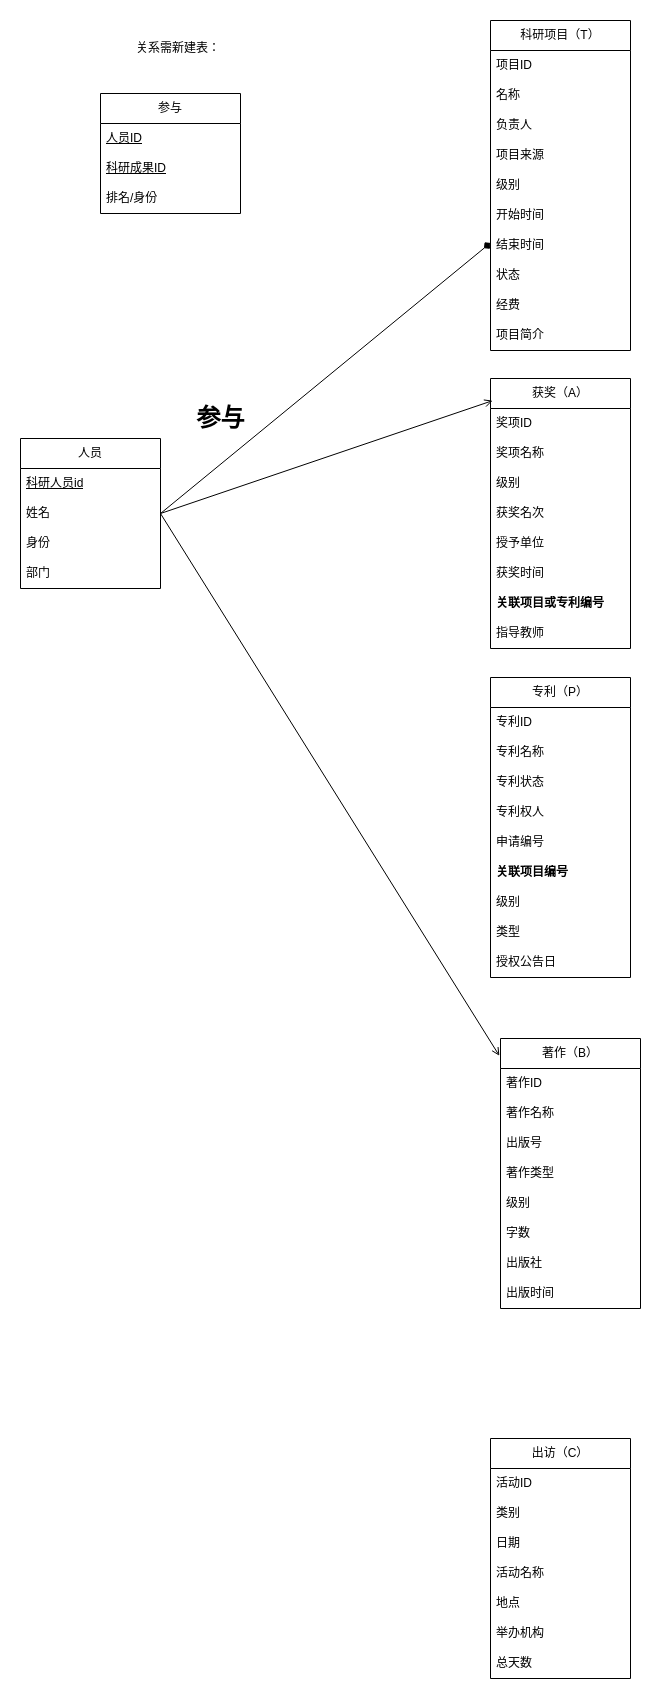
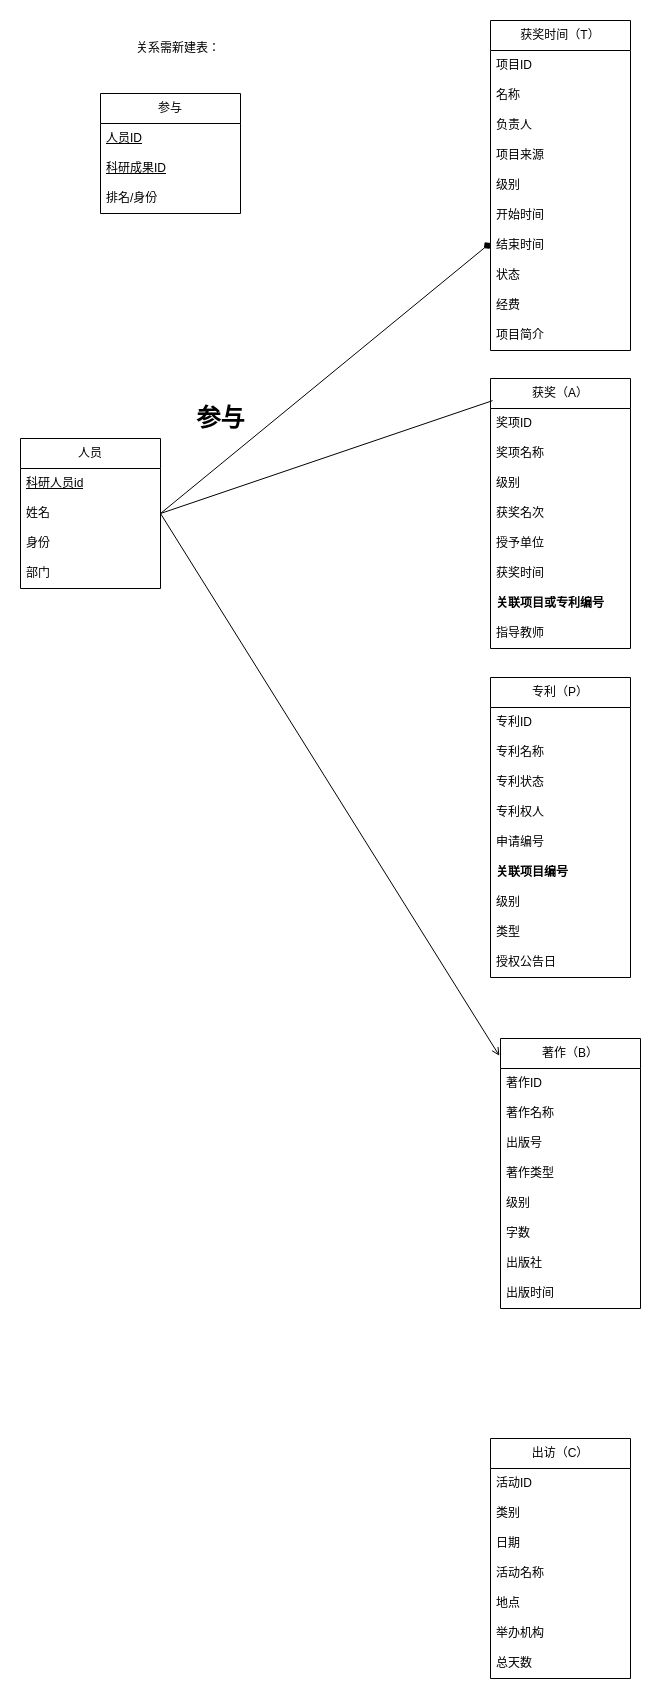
(561, 36) -> (561, 36)
(488, 402) -> (489, 402)
